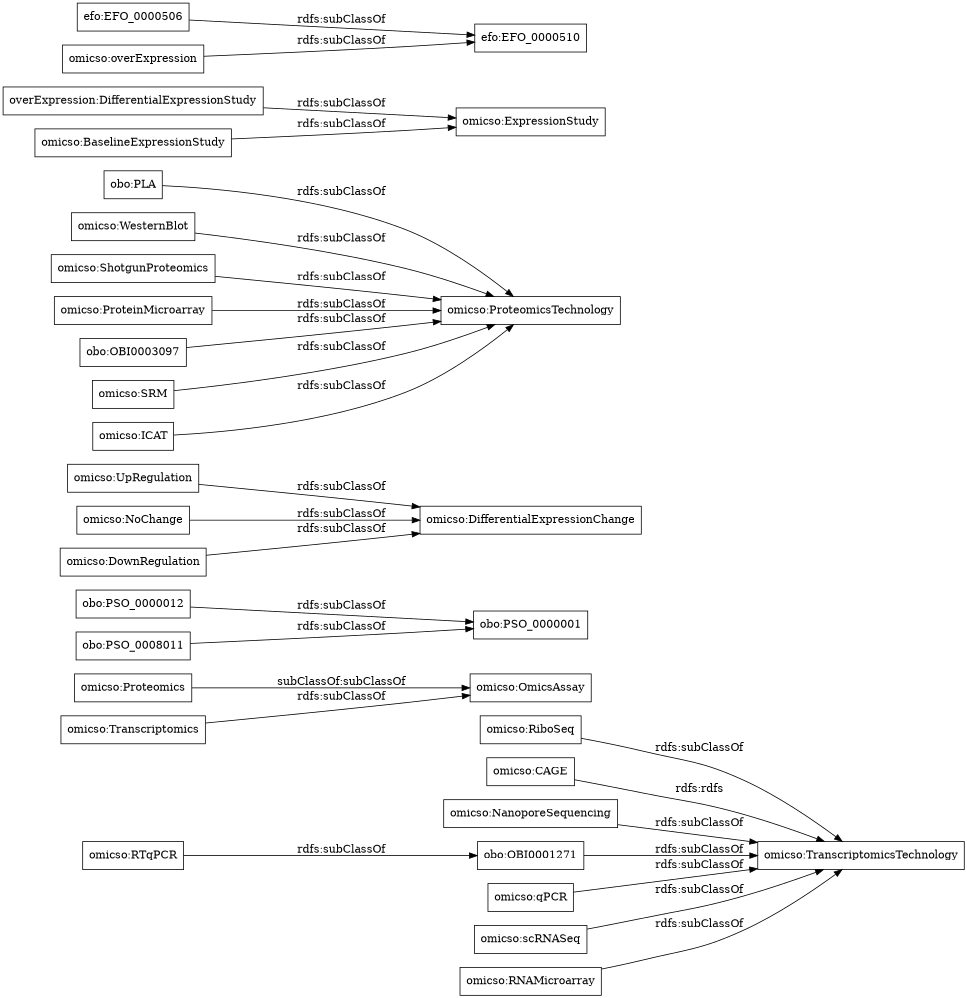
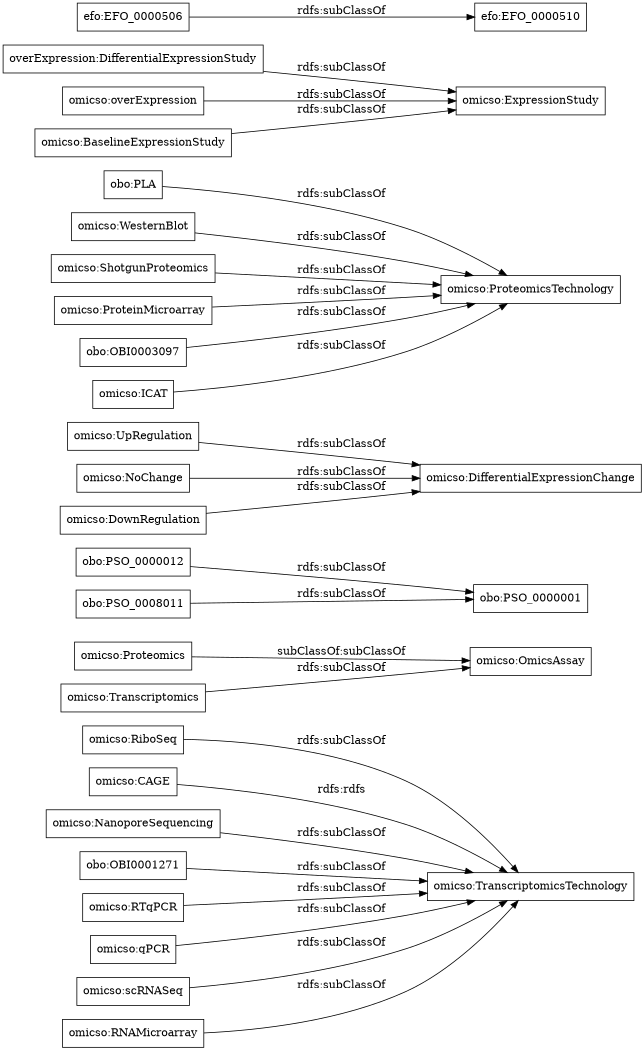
(335, 50) -> (326, 101)
(133, 394) -> none
(327, 856) -> (302, 900)
